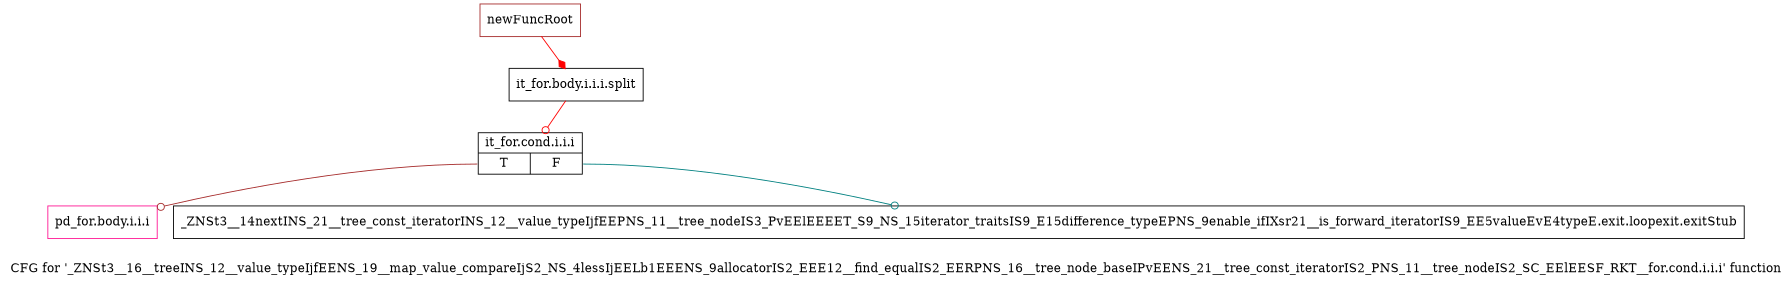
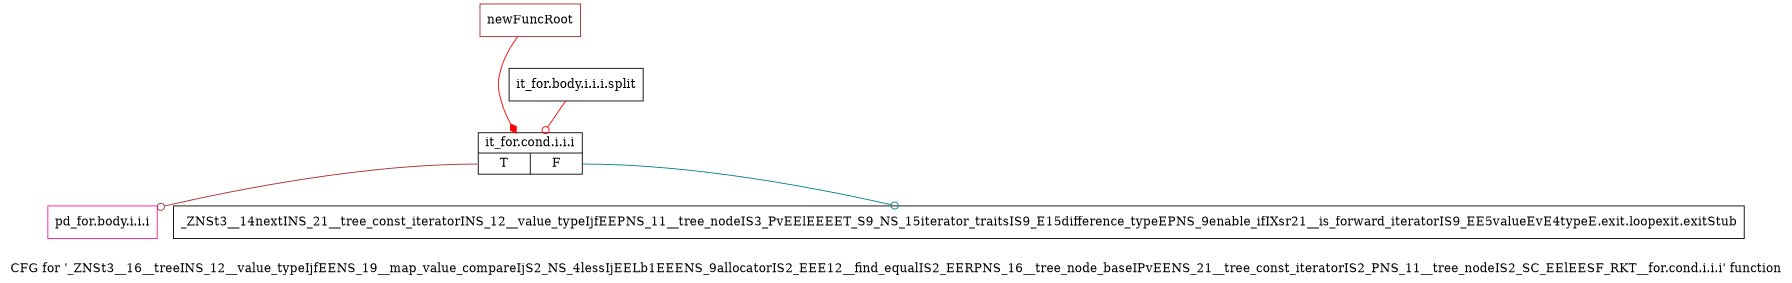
(550, 48) -> (499, 79)
